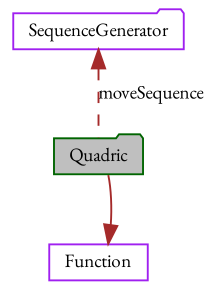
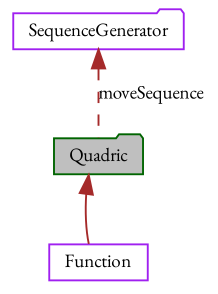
(111, 200) -> (86, 219)
